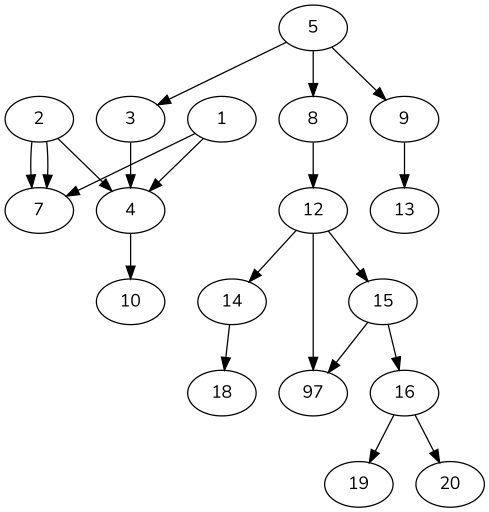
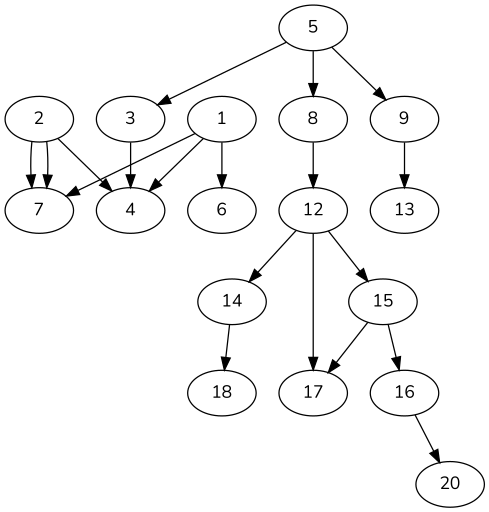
none -> (222, 210)
(131, 302) -> none
(313, 393) -> (313, 393)
(359, 484) -> none
